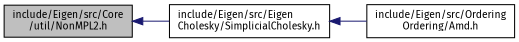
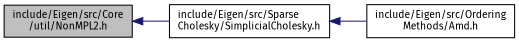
(250, 21) -> (250, 21)
(441, 21) -> (441, 21)
